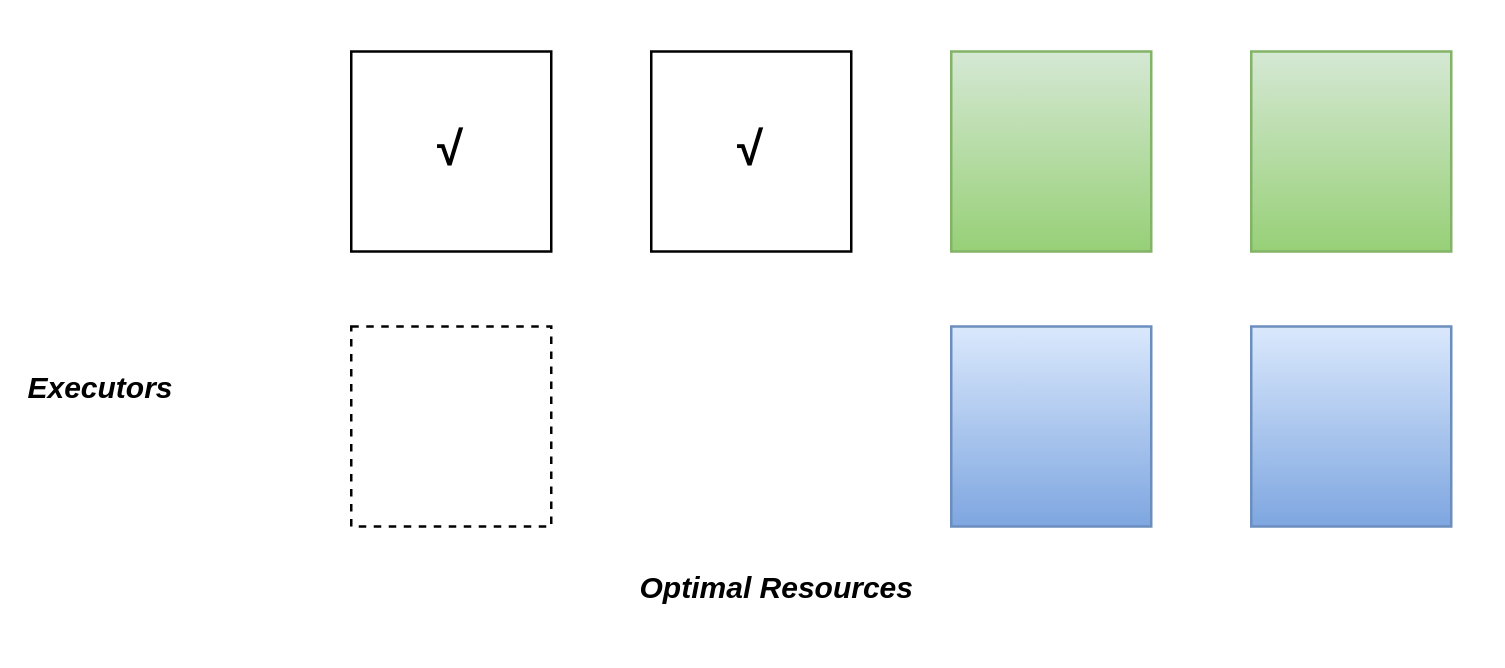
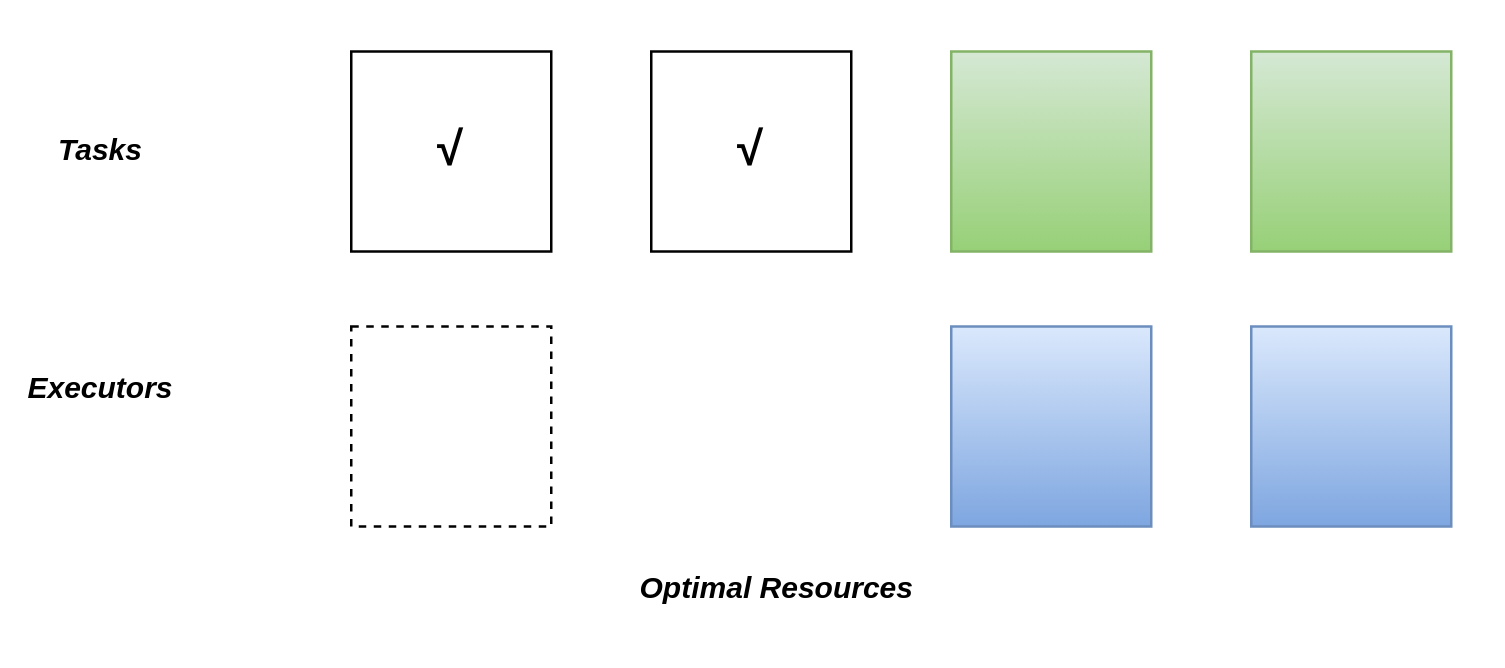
none -> (101, 151)
